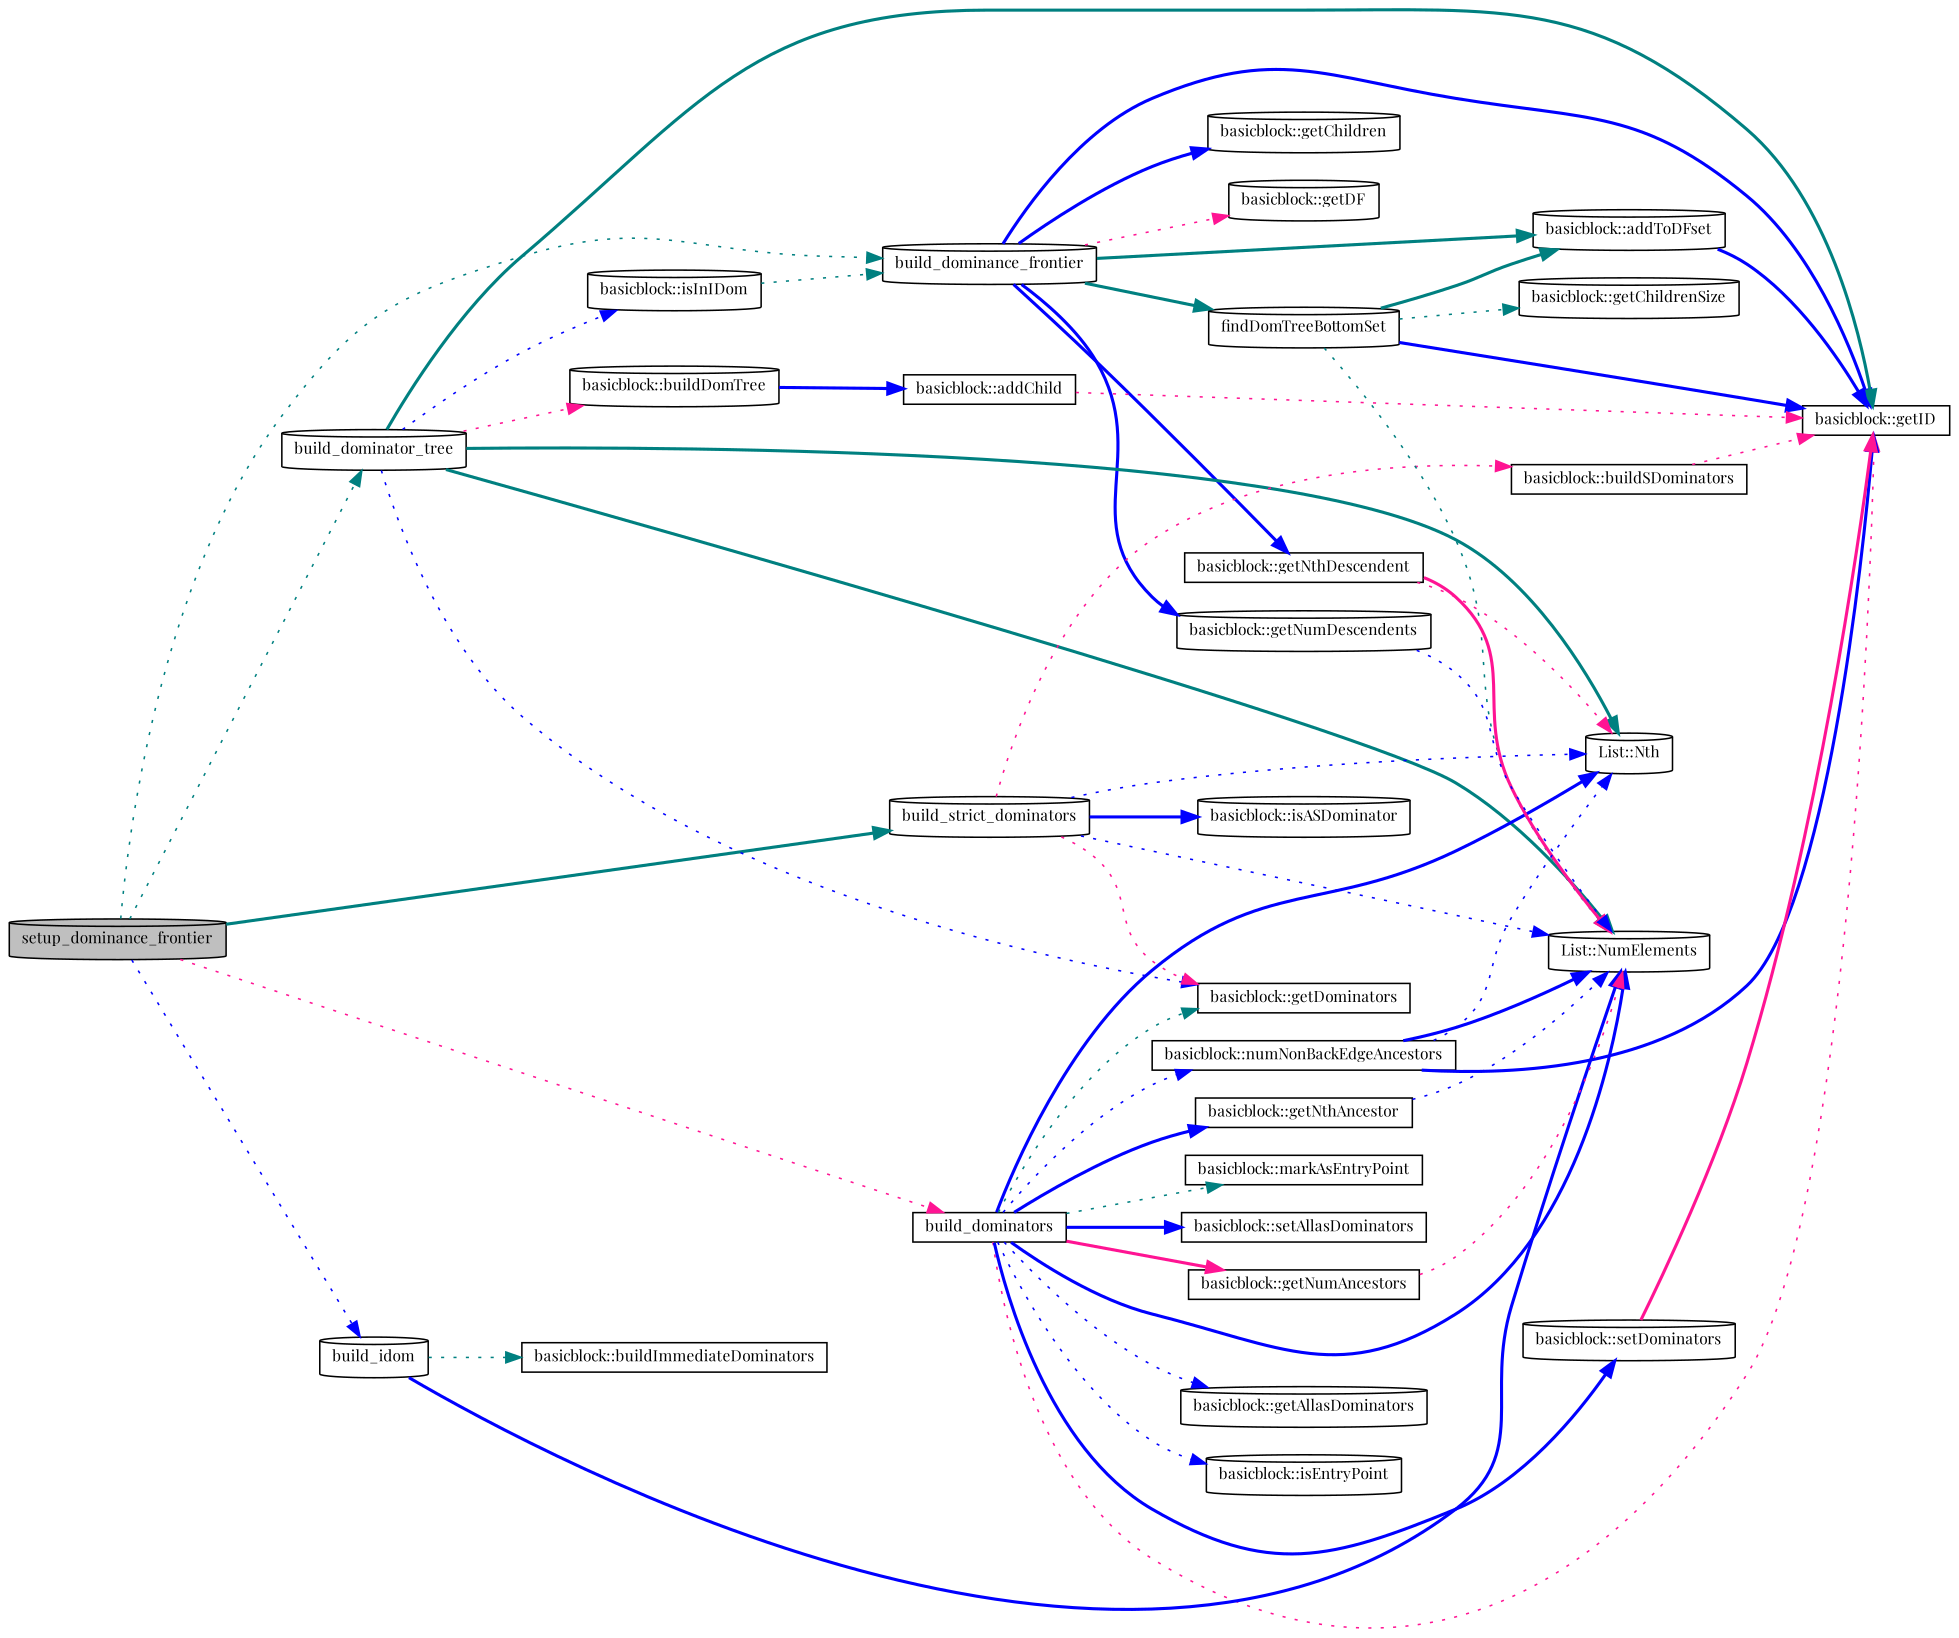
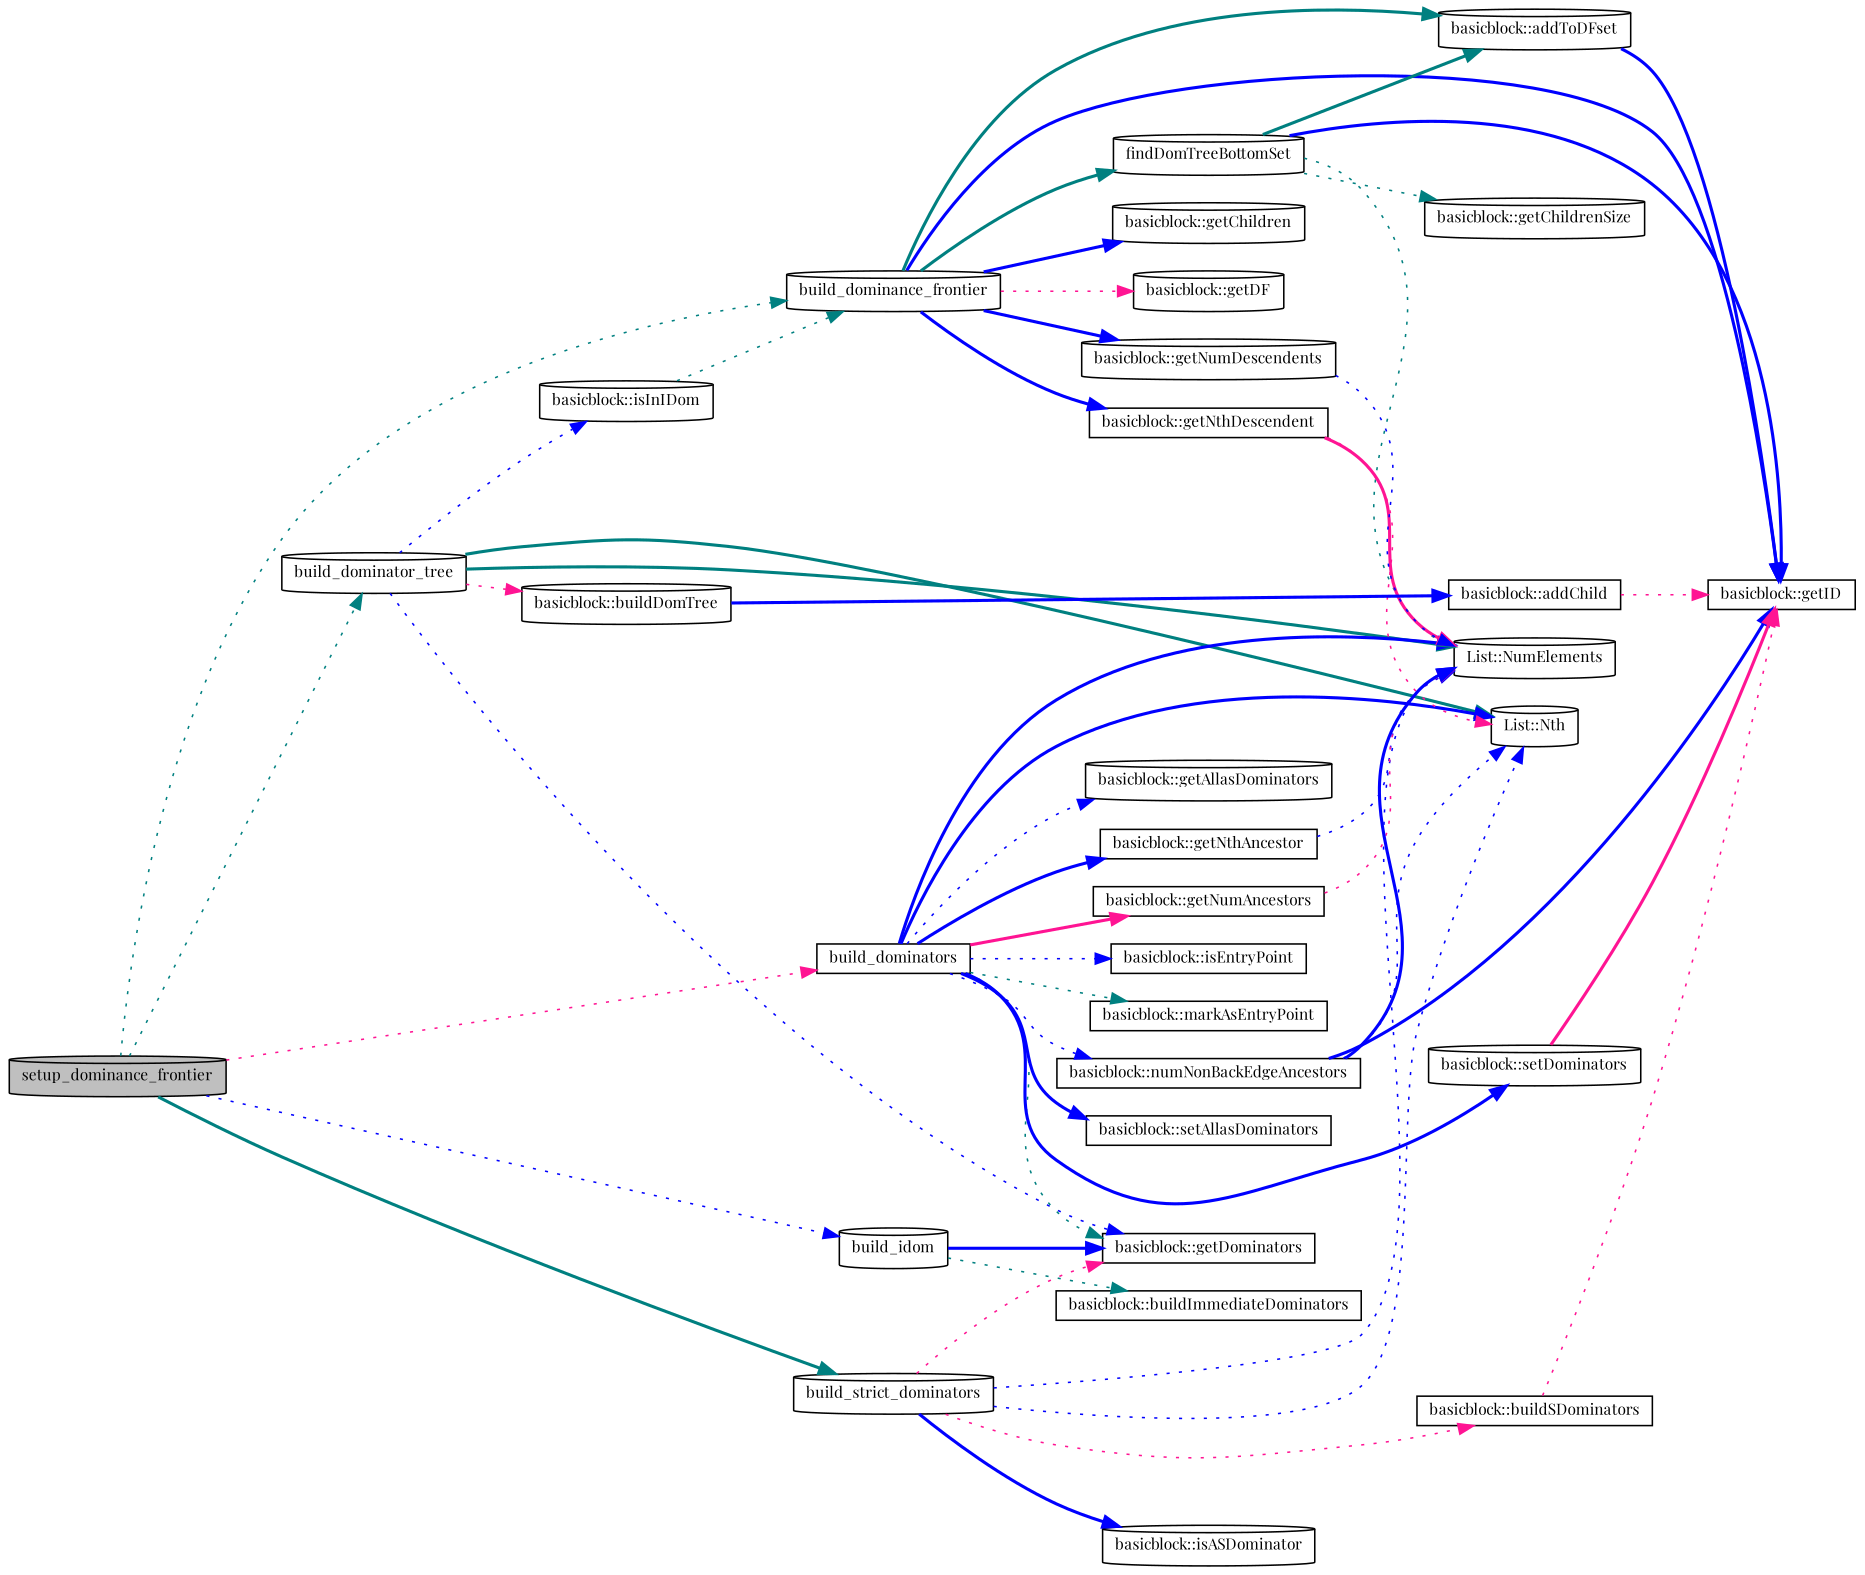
(1147, 10) -> none
(1708, 1428) -> none
(1304, 1475) -> (1209, 959)
(1197, 1603) -> (1017, 1248)
